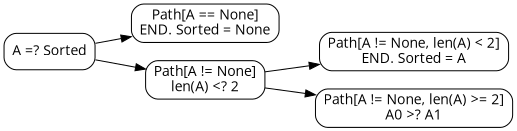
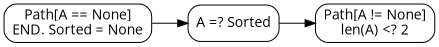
(108, 41) -> (165, 23)
(414, 52) -> none
(414, 108) -> none
